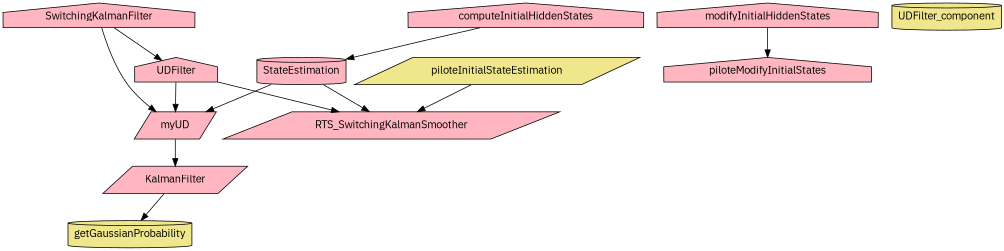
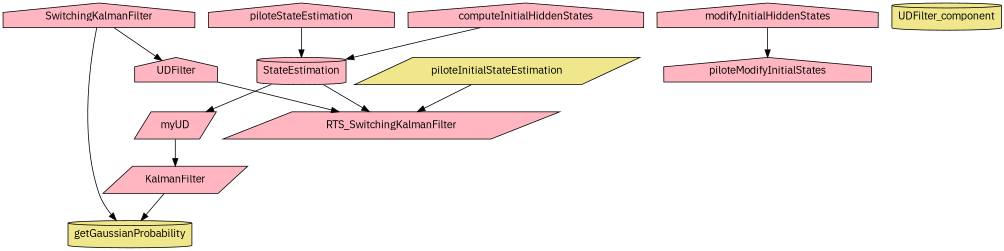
none -> (301, 17)
(119, 71) -> (88, 123)
(176, 93) -> none
(391, 125) -> (391, 125)
